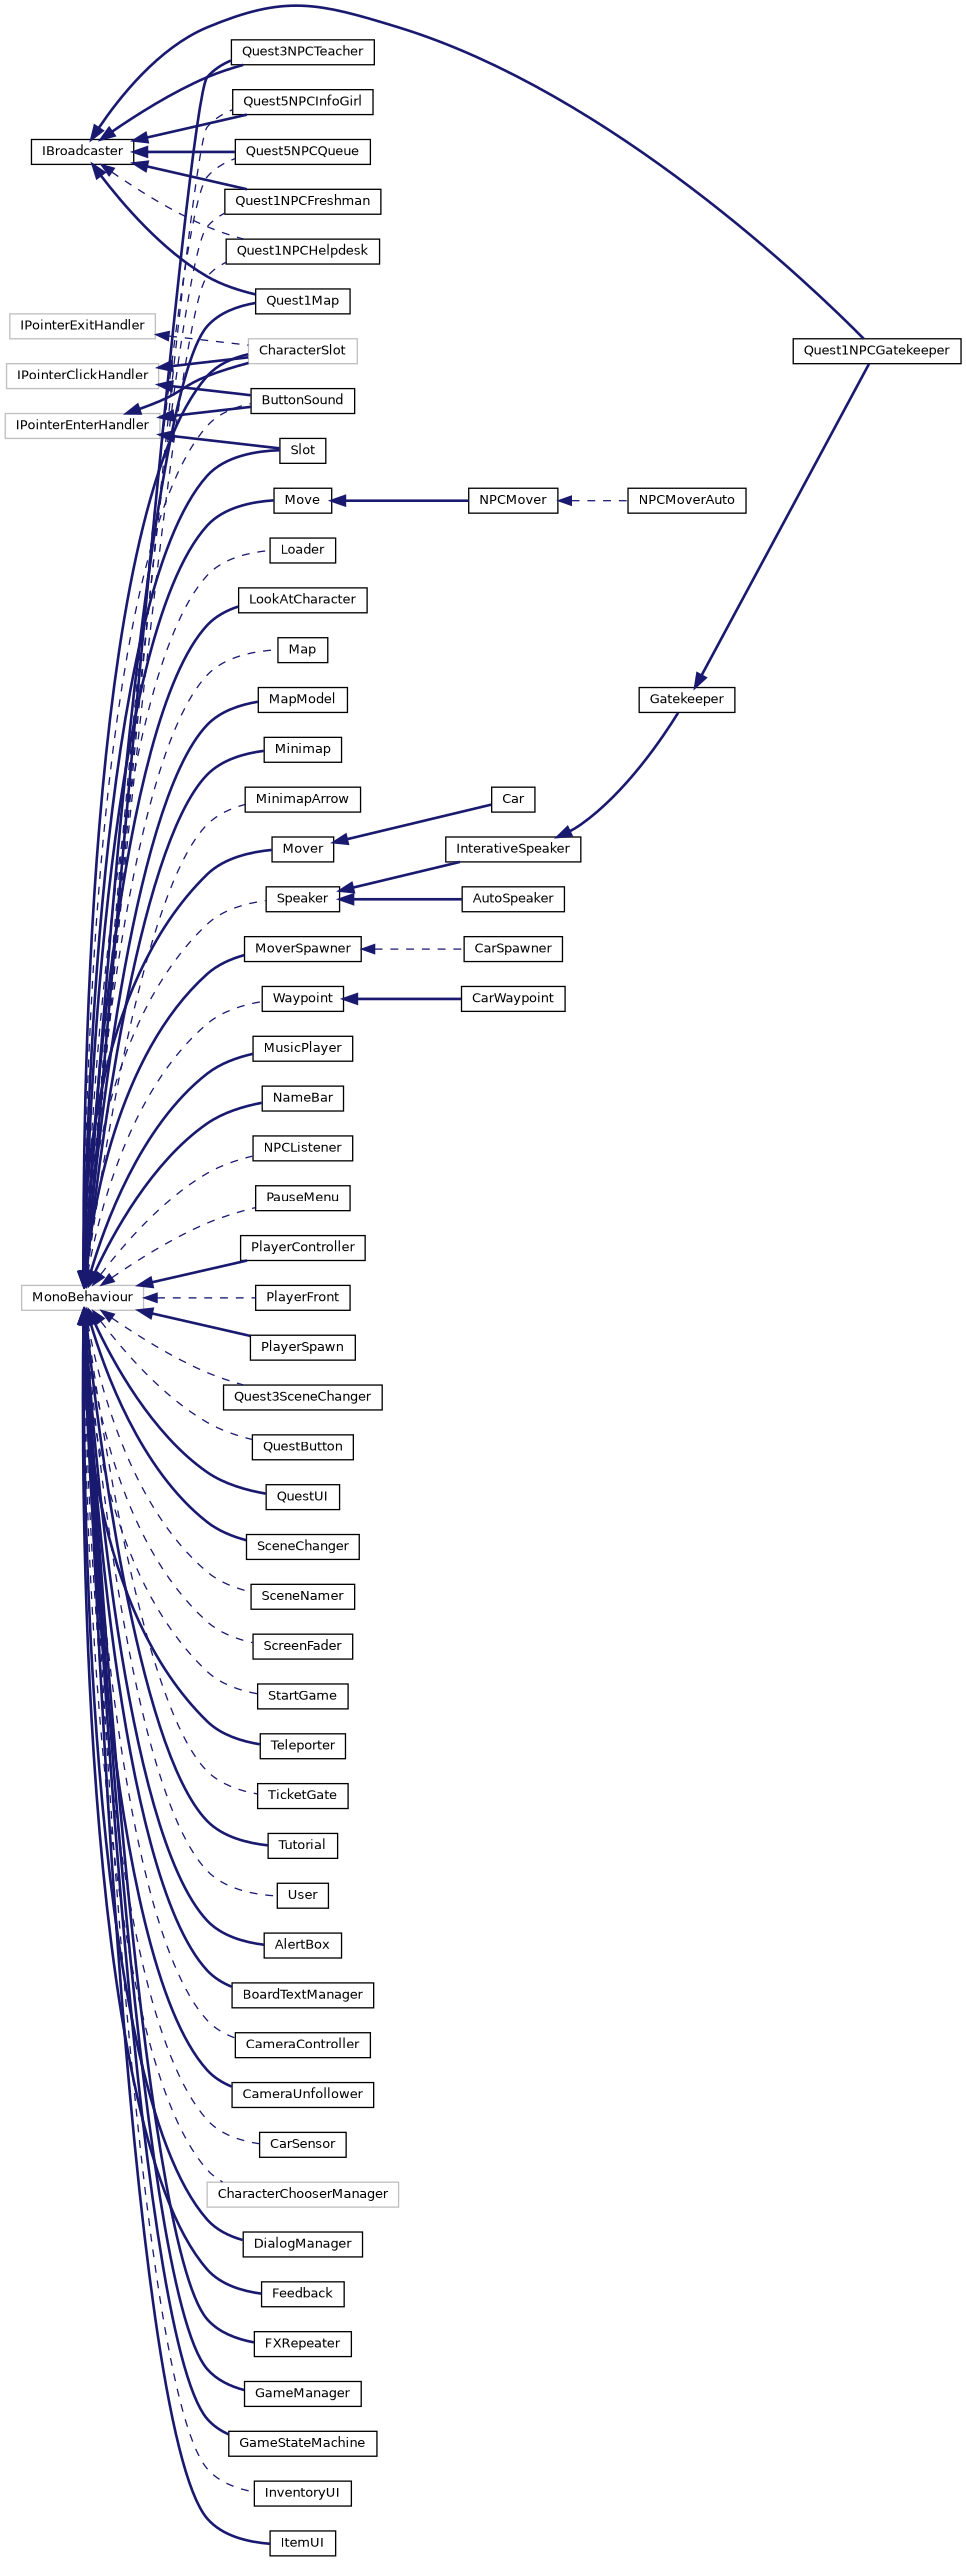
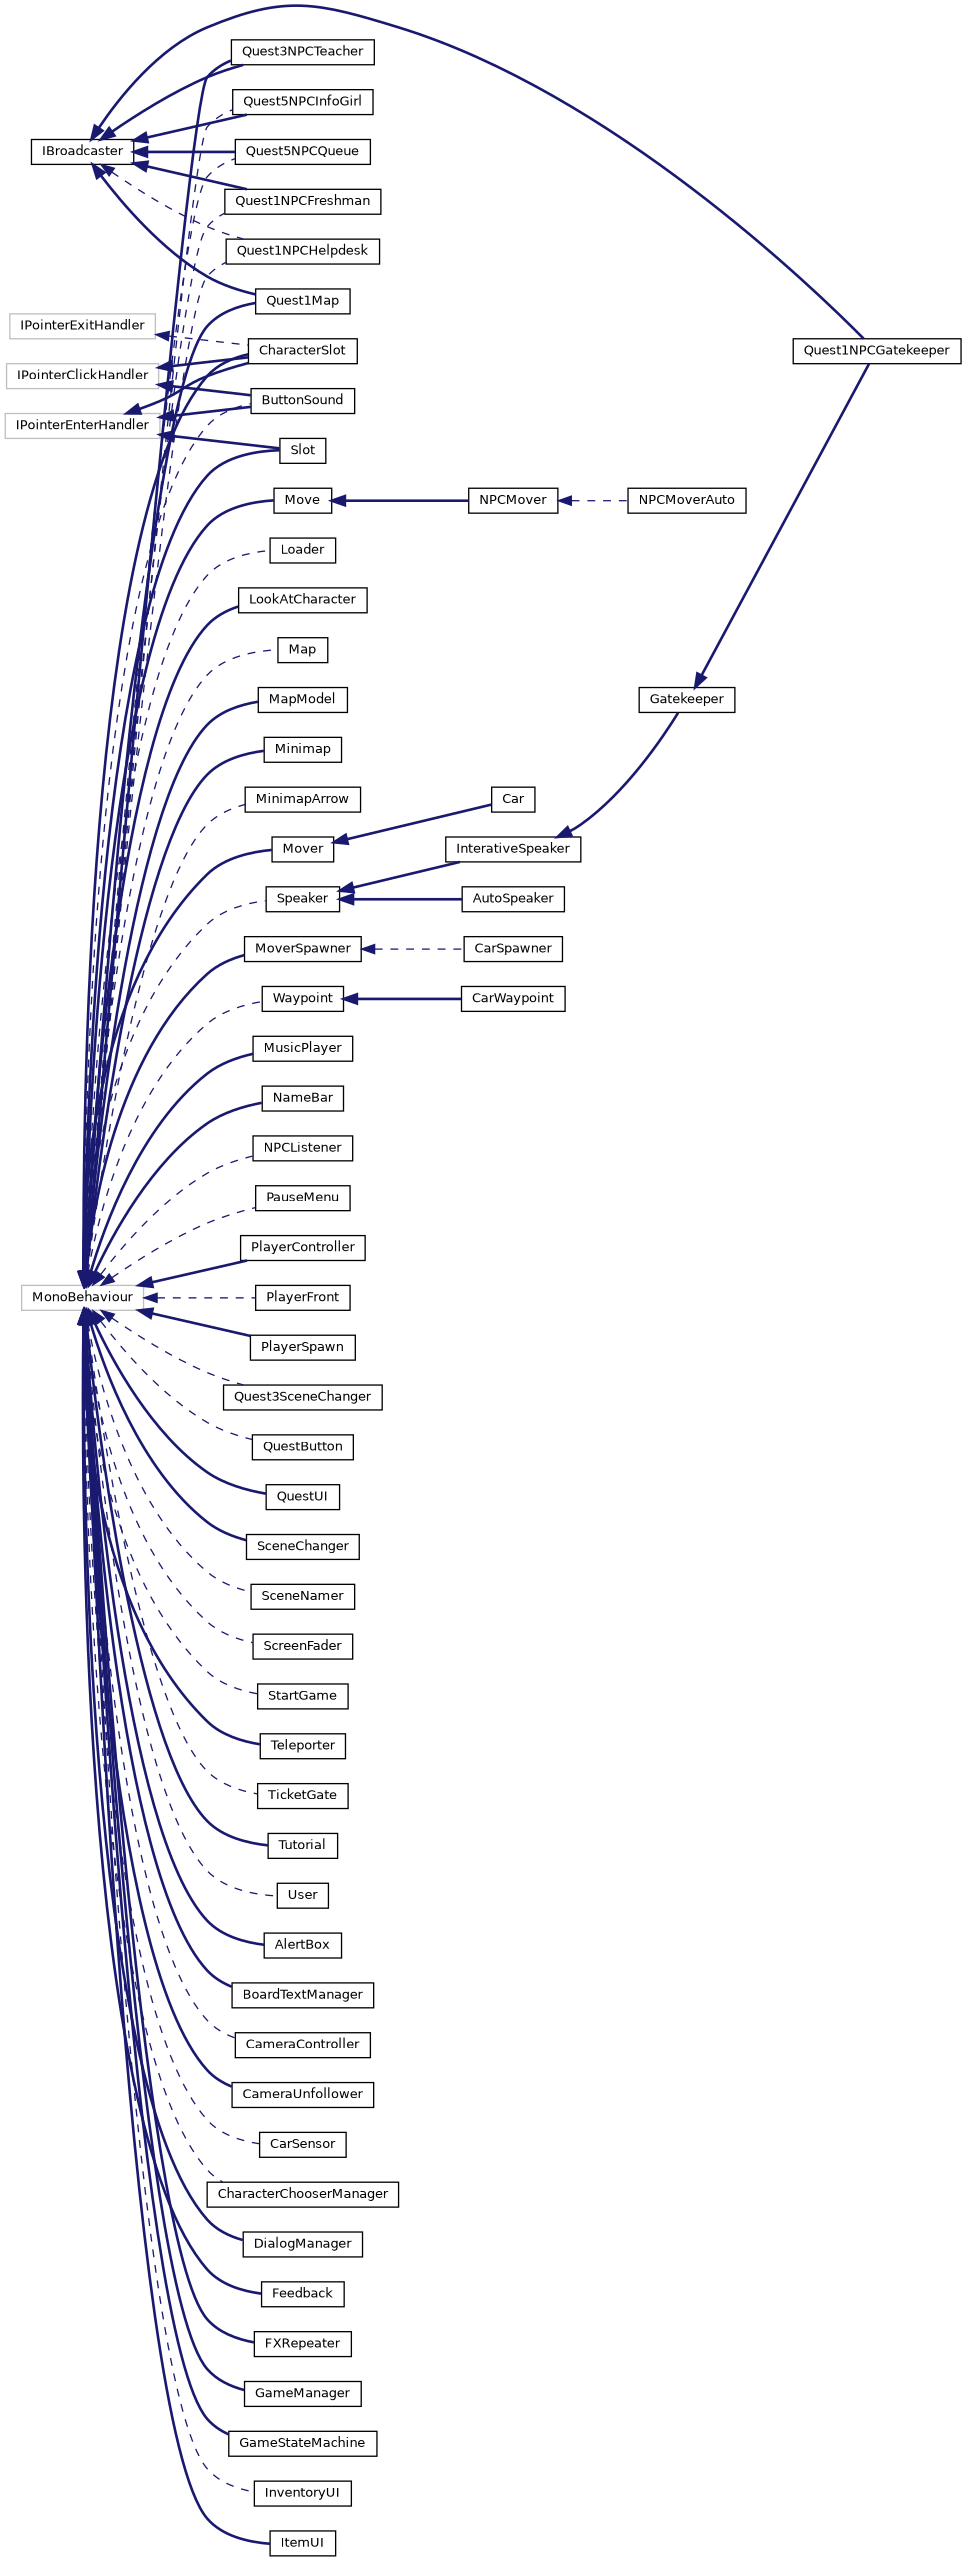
(303, 351) -> (303, 351)
(303, 2195) -> (303, 2195)
